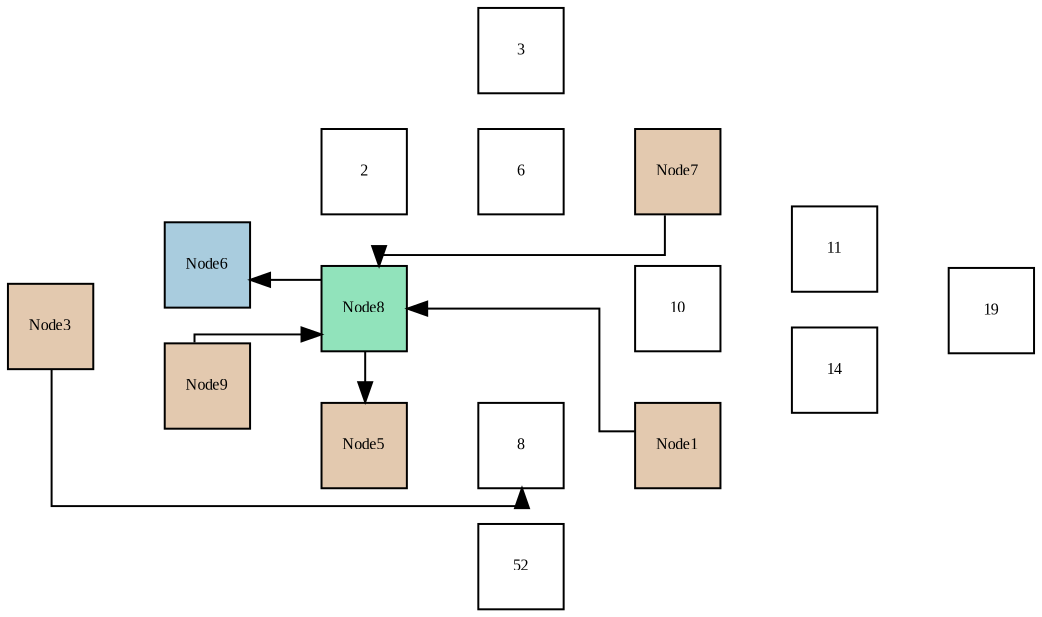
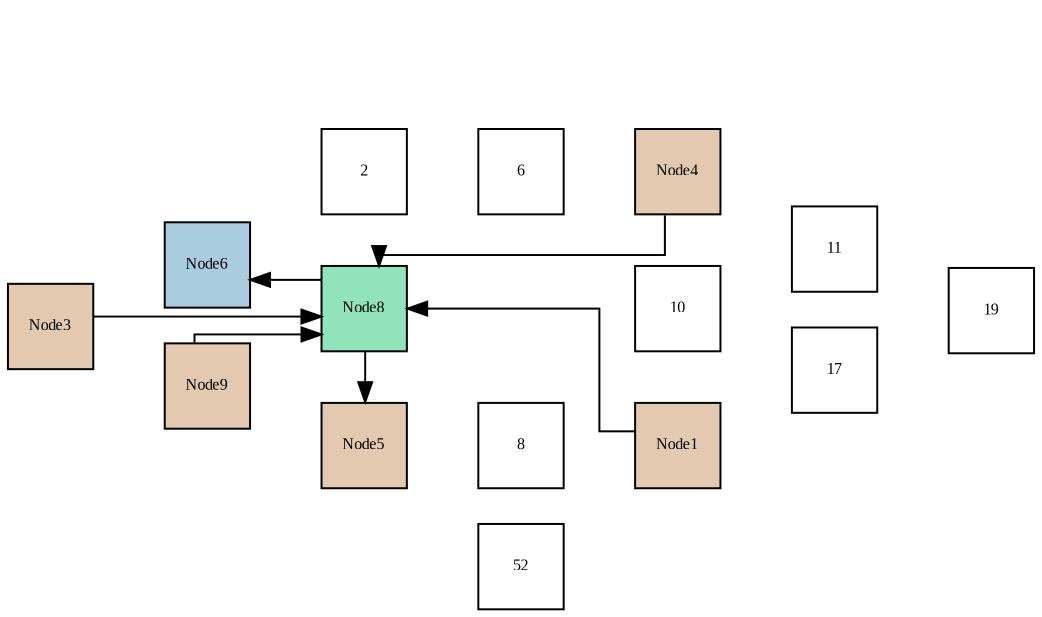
(521, 51) -> none
(678, 172) -> (678, 172)
(835, 370) -> (835, 370)
(220, 506) -> (197, 317)
